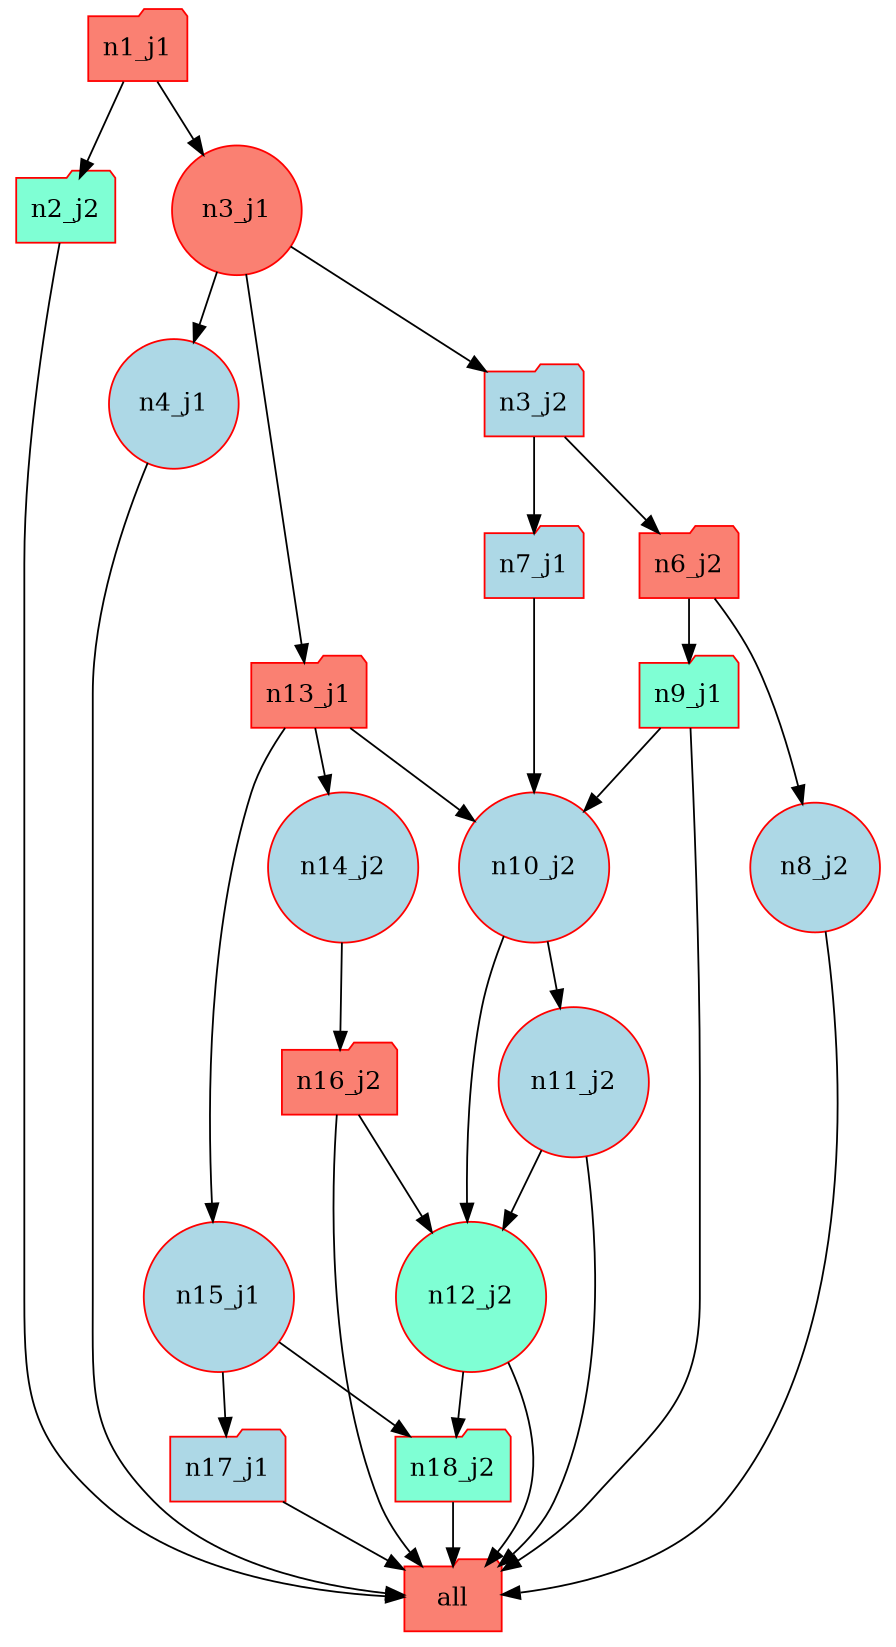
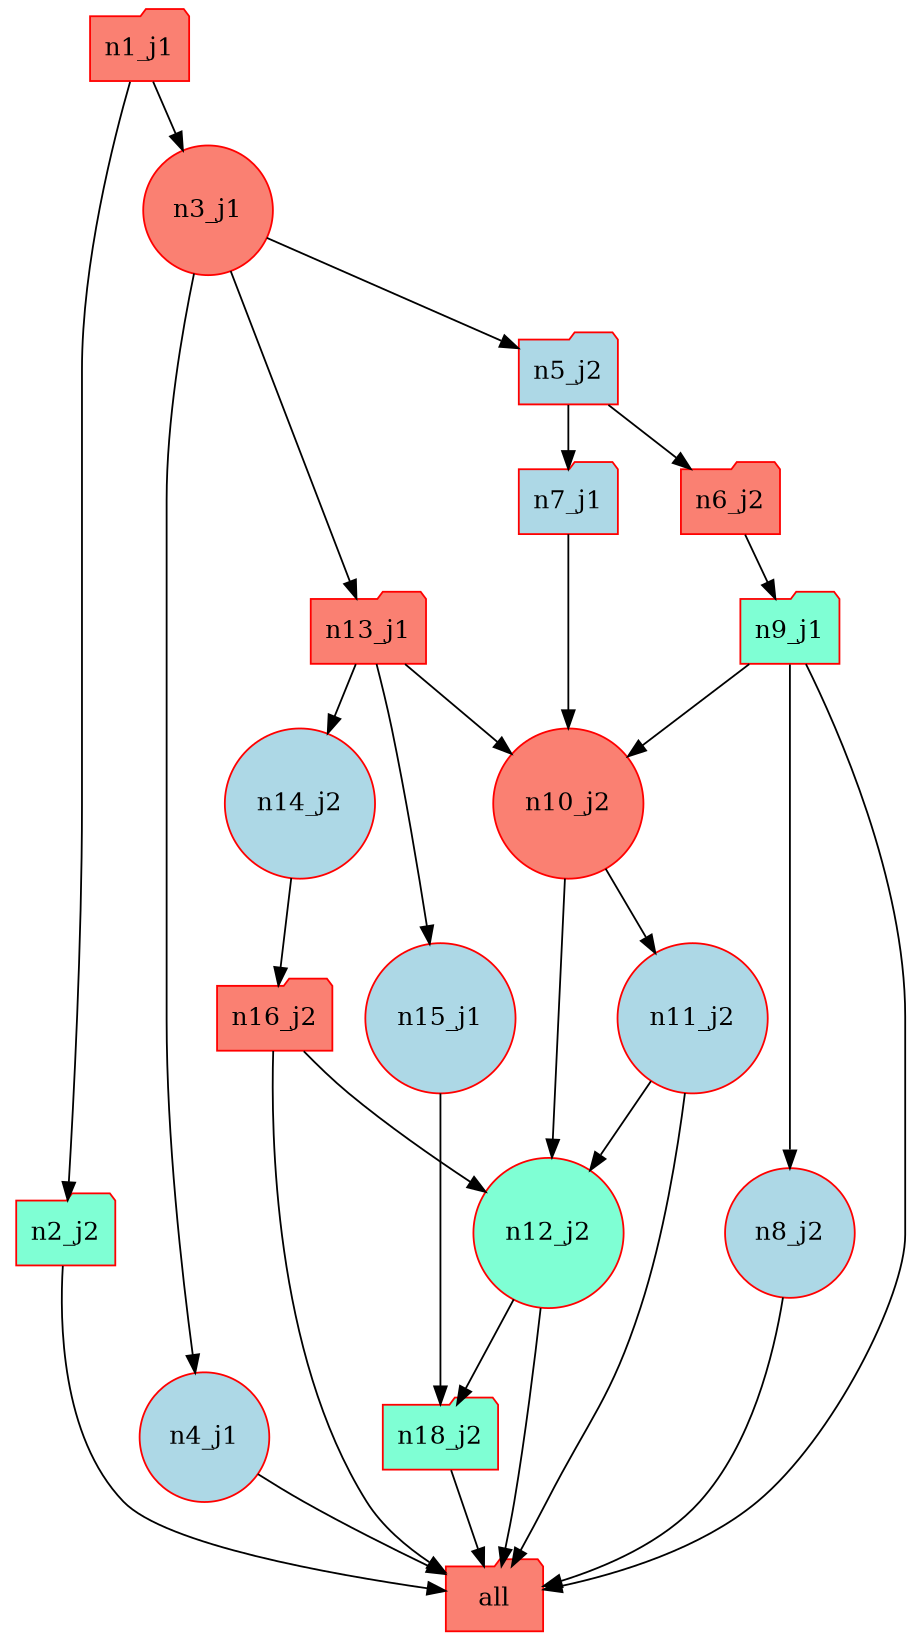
(534, 404) -> (568, 372)
(767, 688) -> (790, 907)
(534, 868) -> (568, 804)
(228, 1469) -> none
